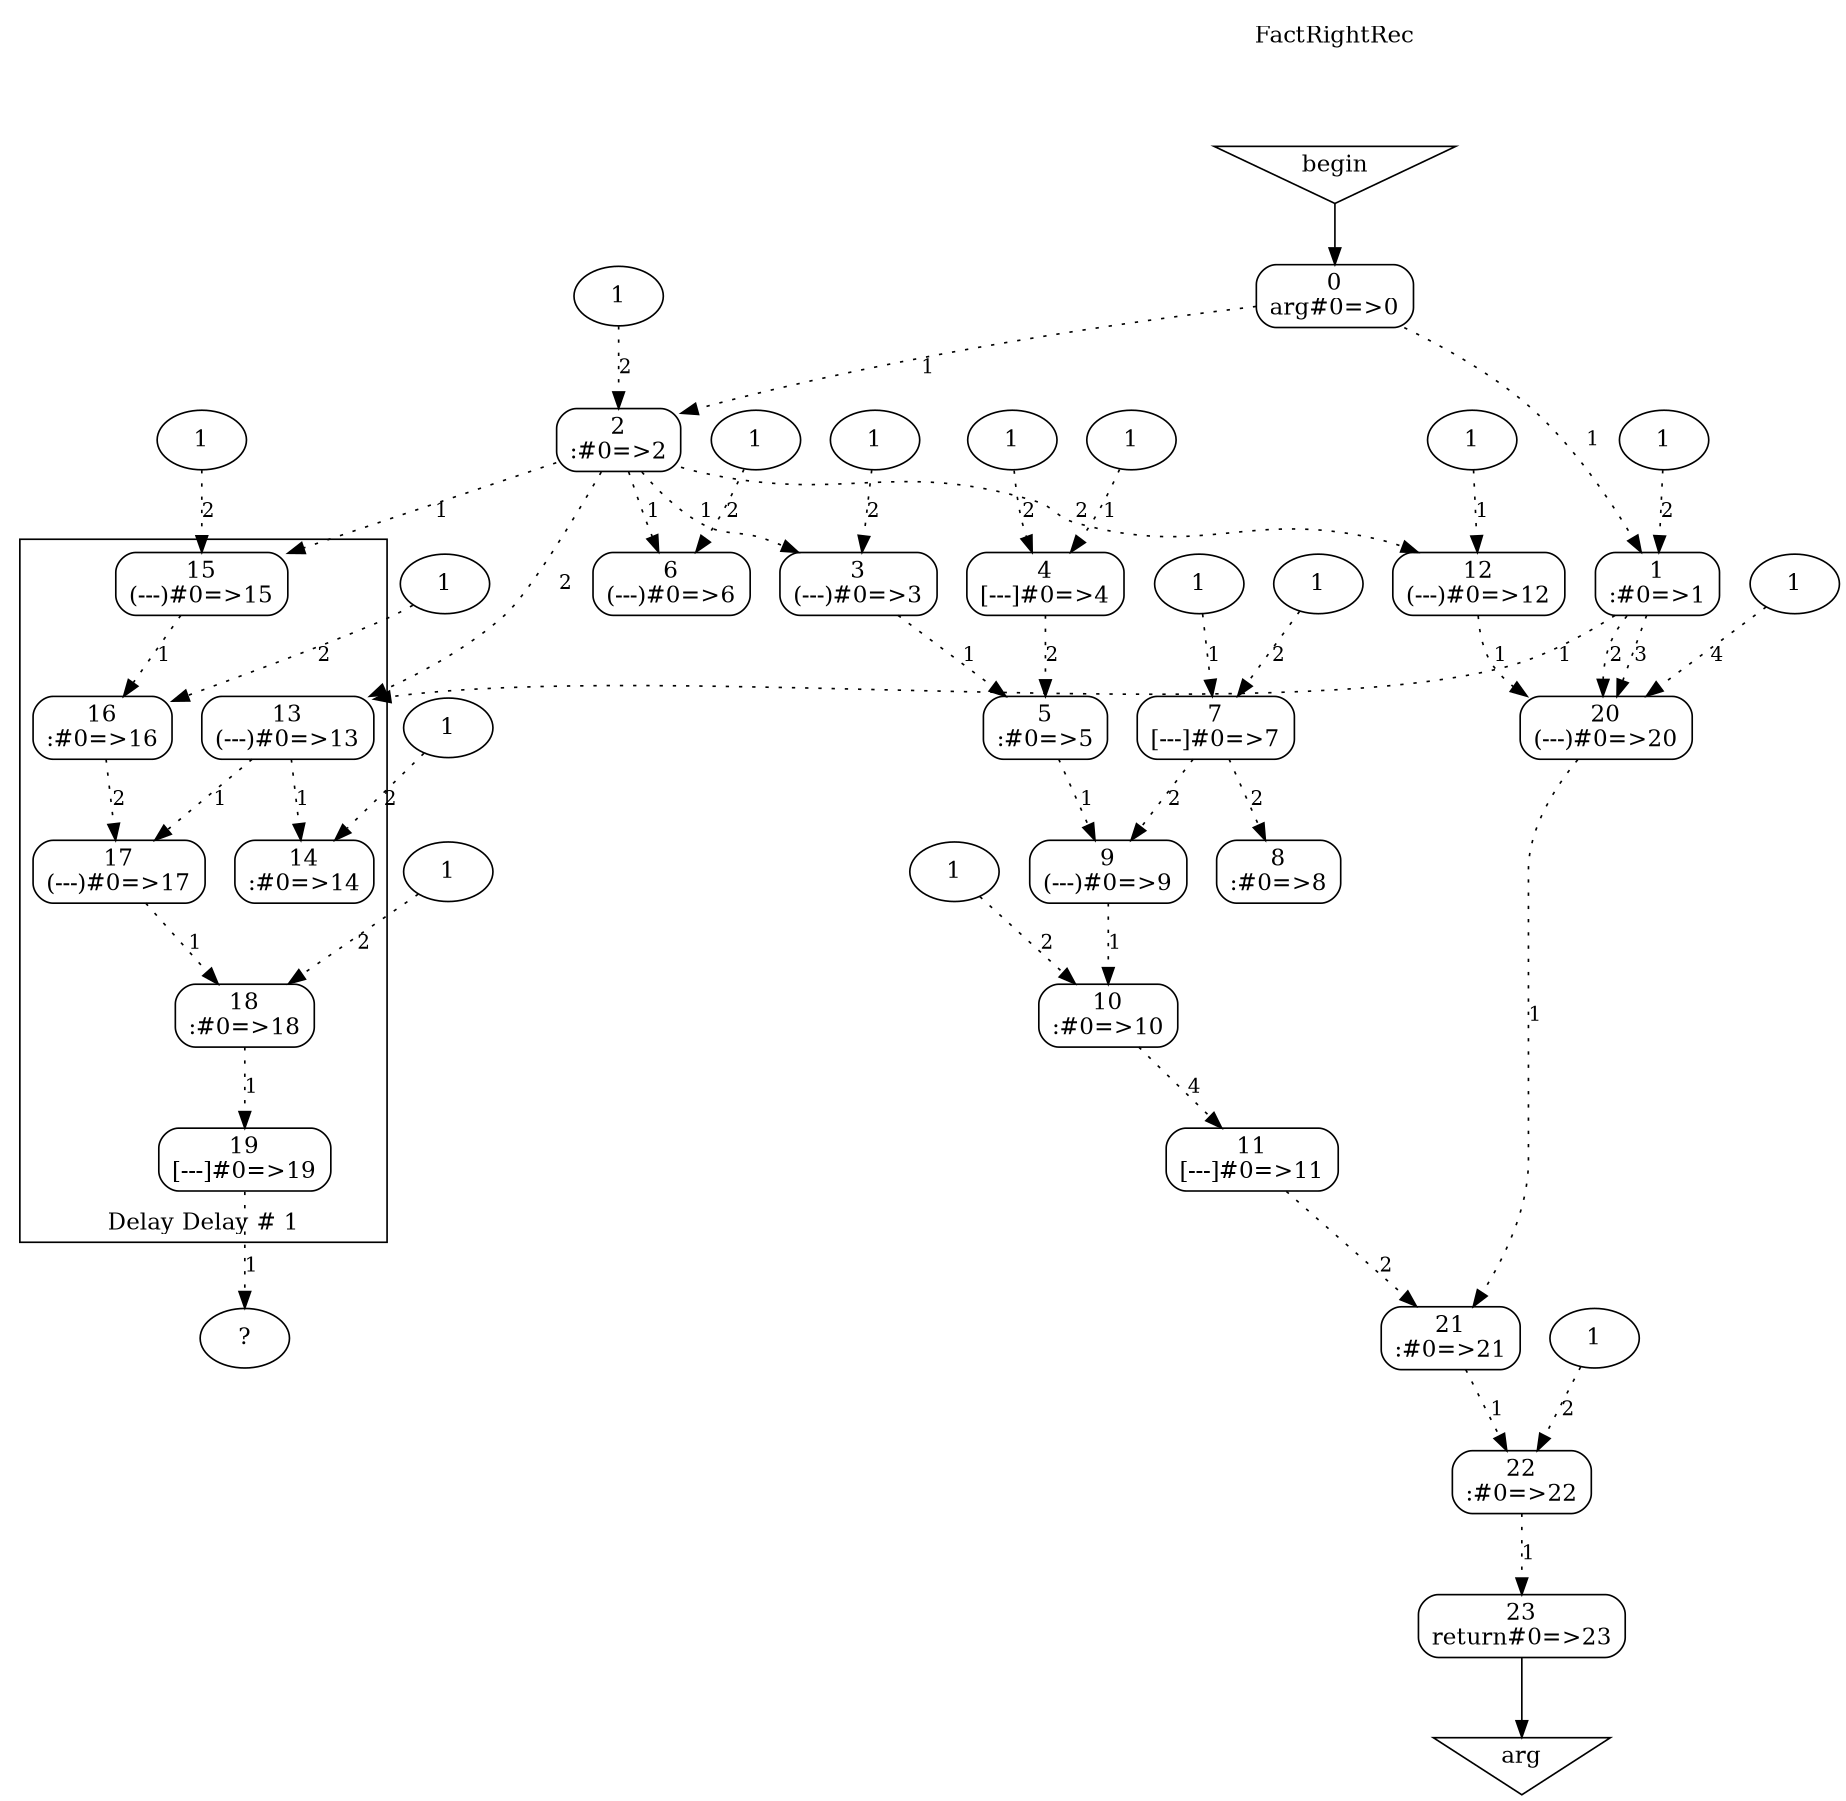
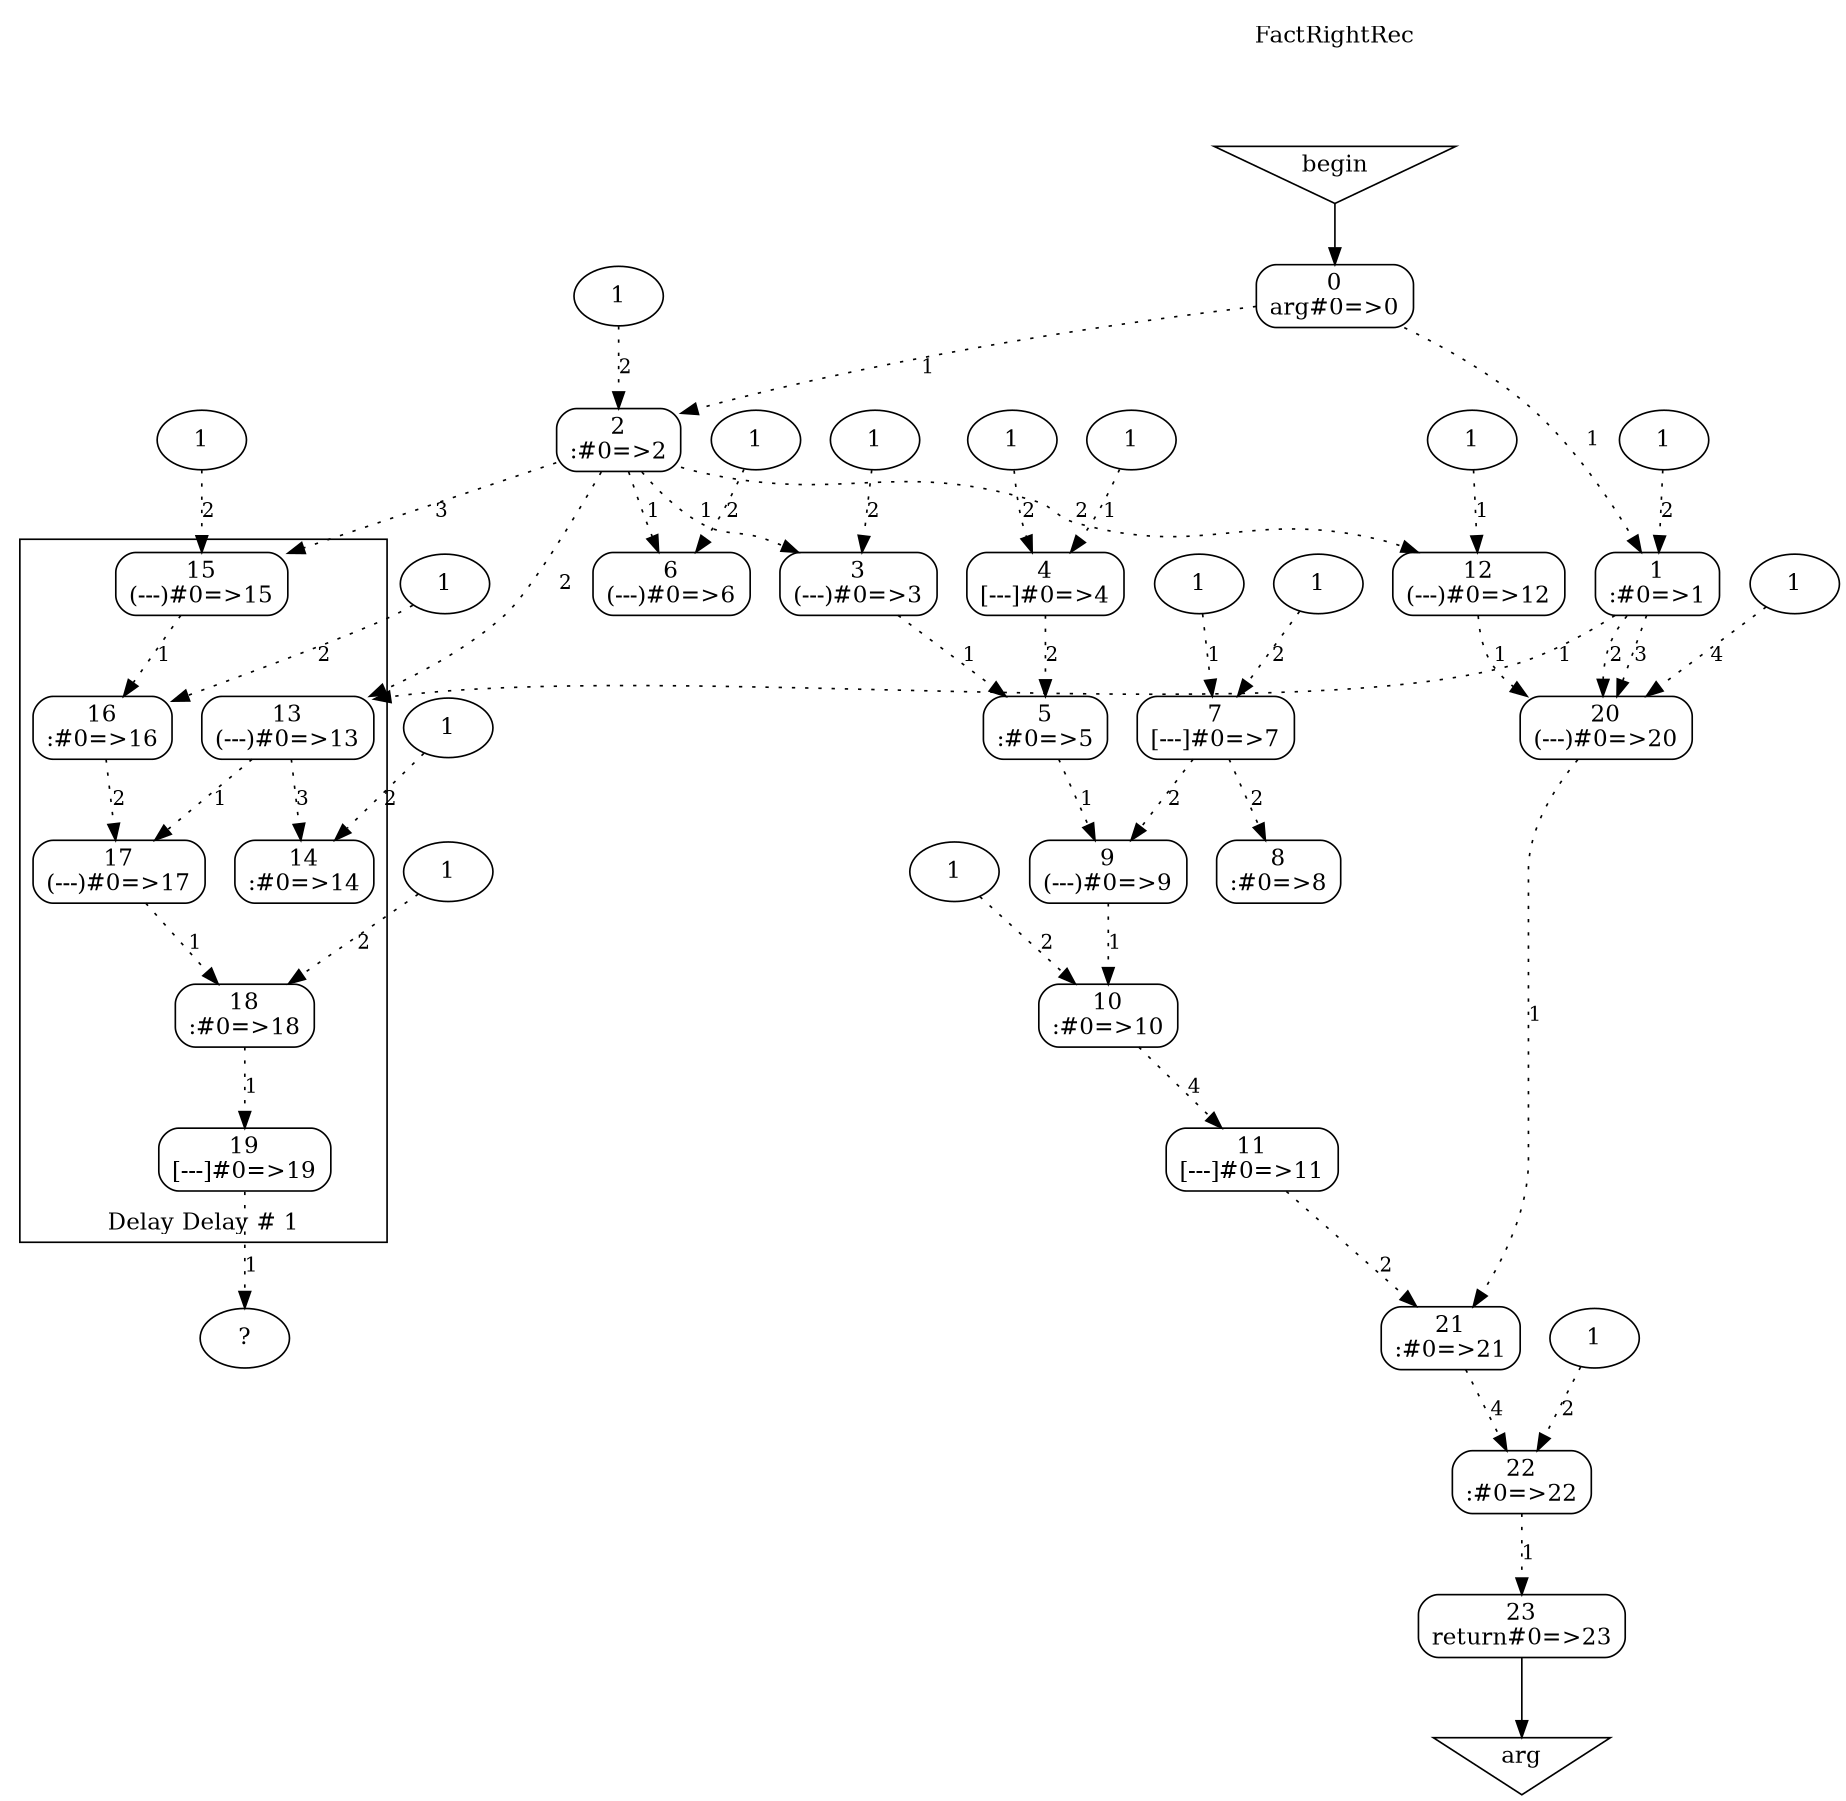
(442, 512) -> (442, 512)
(303, 800) -> (303, 800)
(1497, 1410) -> (1497, 1410)
